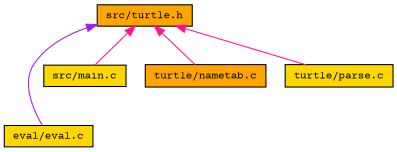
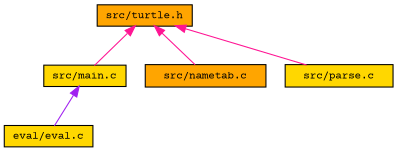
(34, 64) -> (64, 111)
(206, 76) -> (206, 76)
(339, 76) -> (339, 76)
